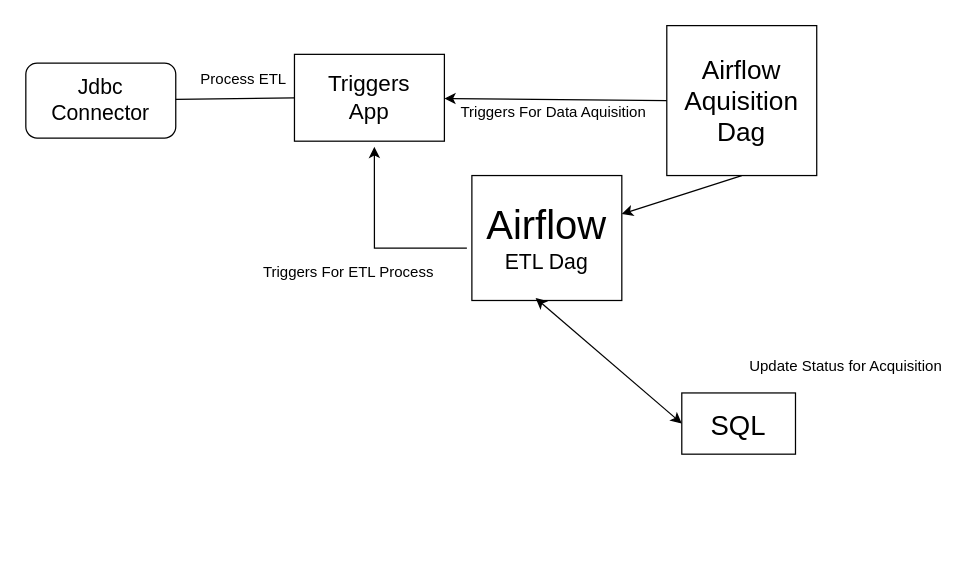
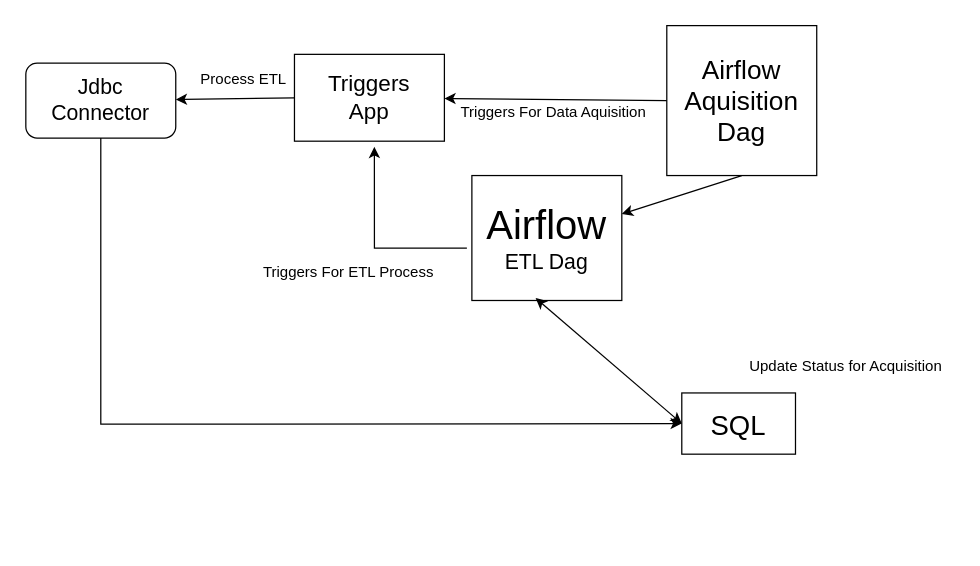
(182, 99) -> (186, 99)
none -> (244, 424)
